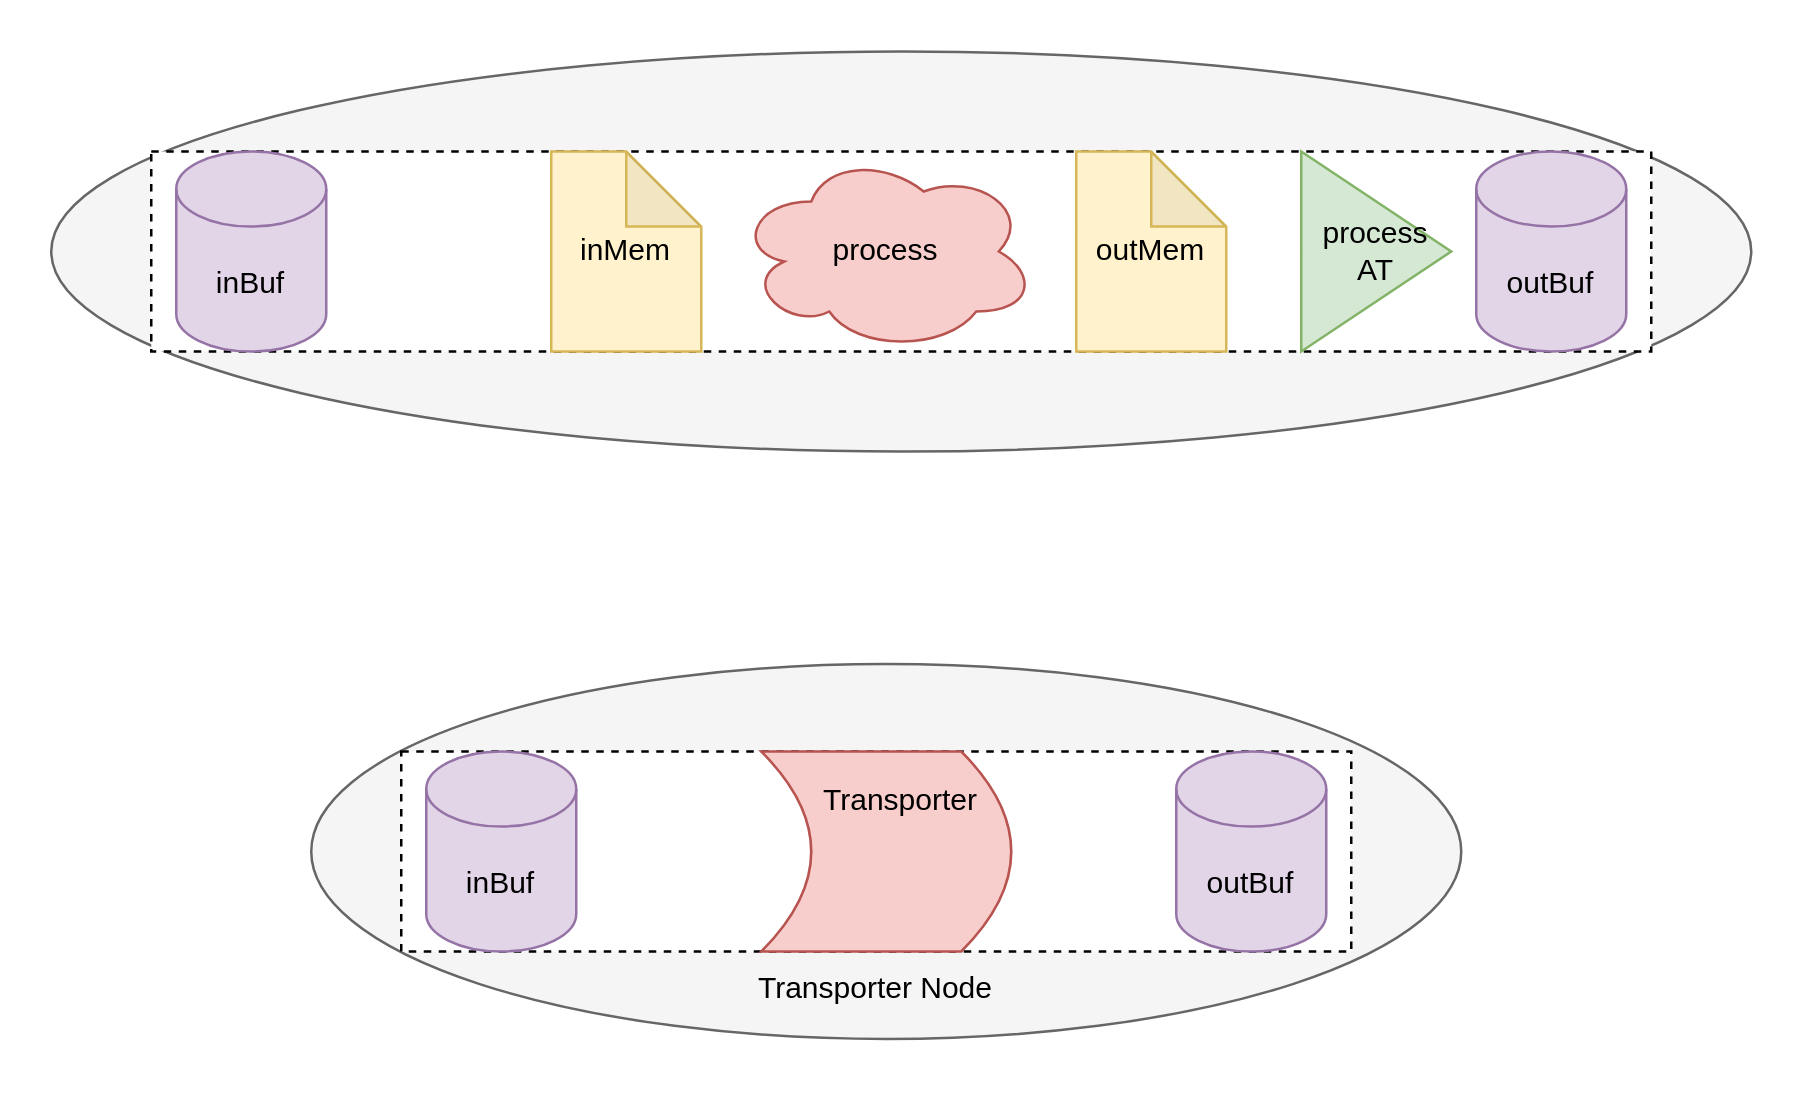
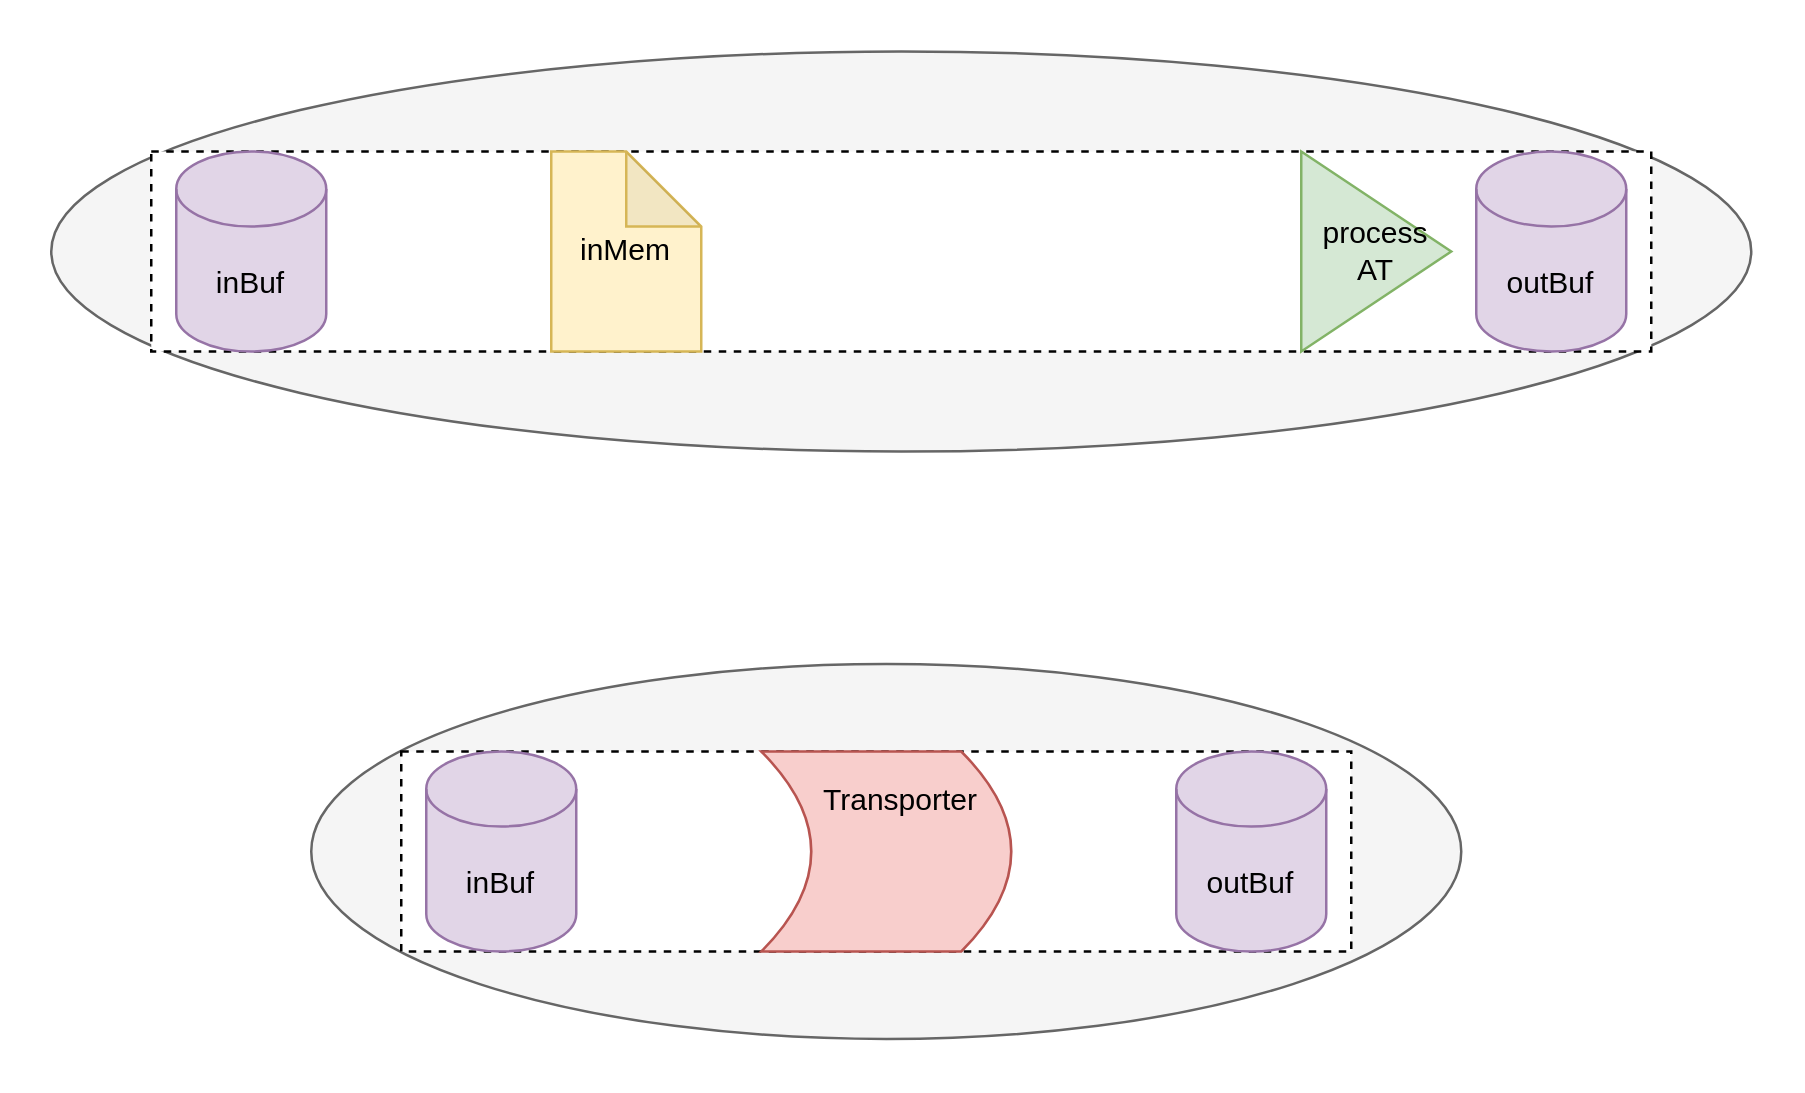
(886, 251) -> none
(1151, 251) -> none
(876, 989) -> none
